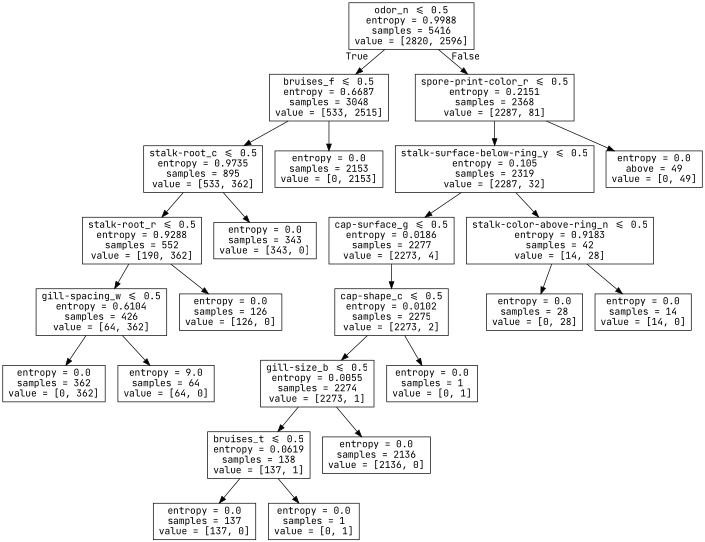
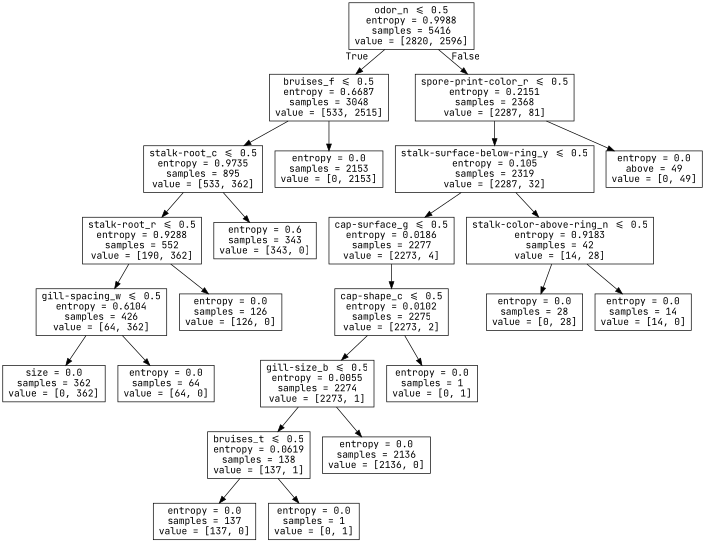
(265, 241) -> (265, 241)
(54, 384) -> (54, 384)
(166, 384) -> (166, 384)
